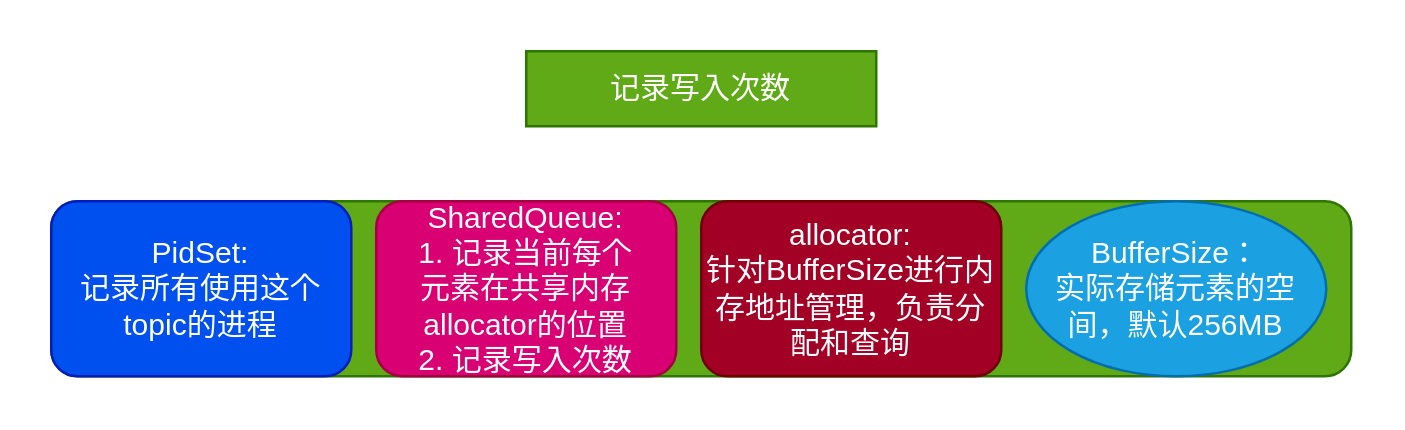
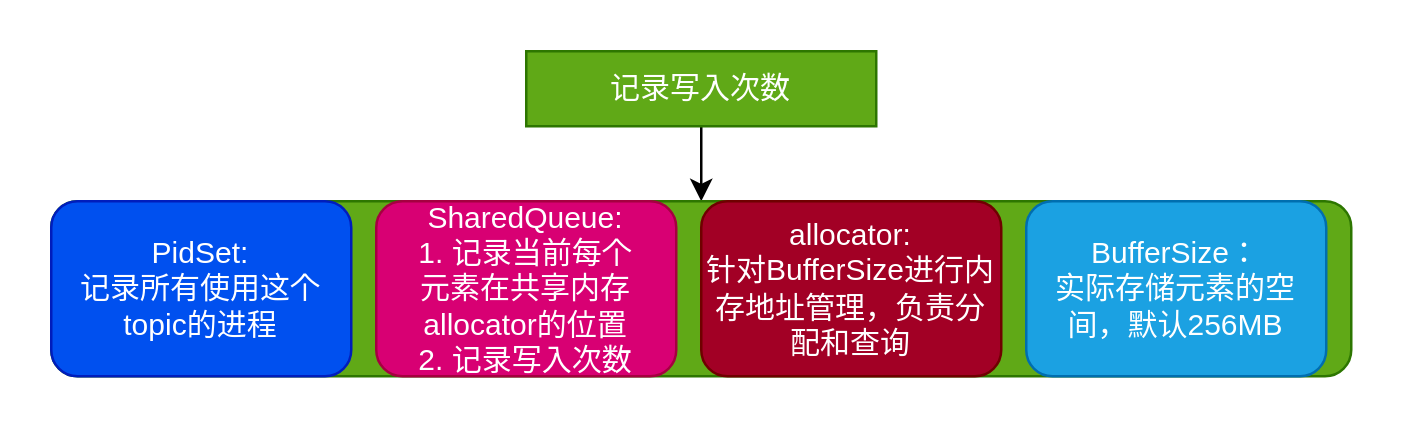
none -> (701, 172)
(1176, 289) -> (1176, 289)
